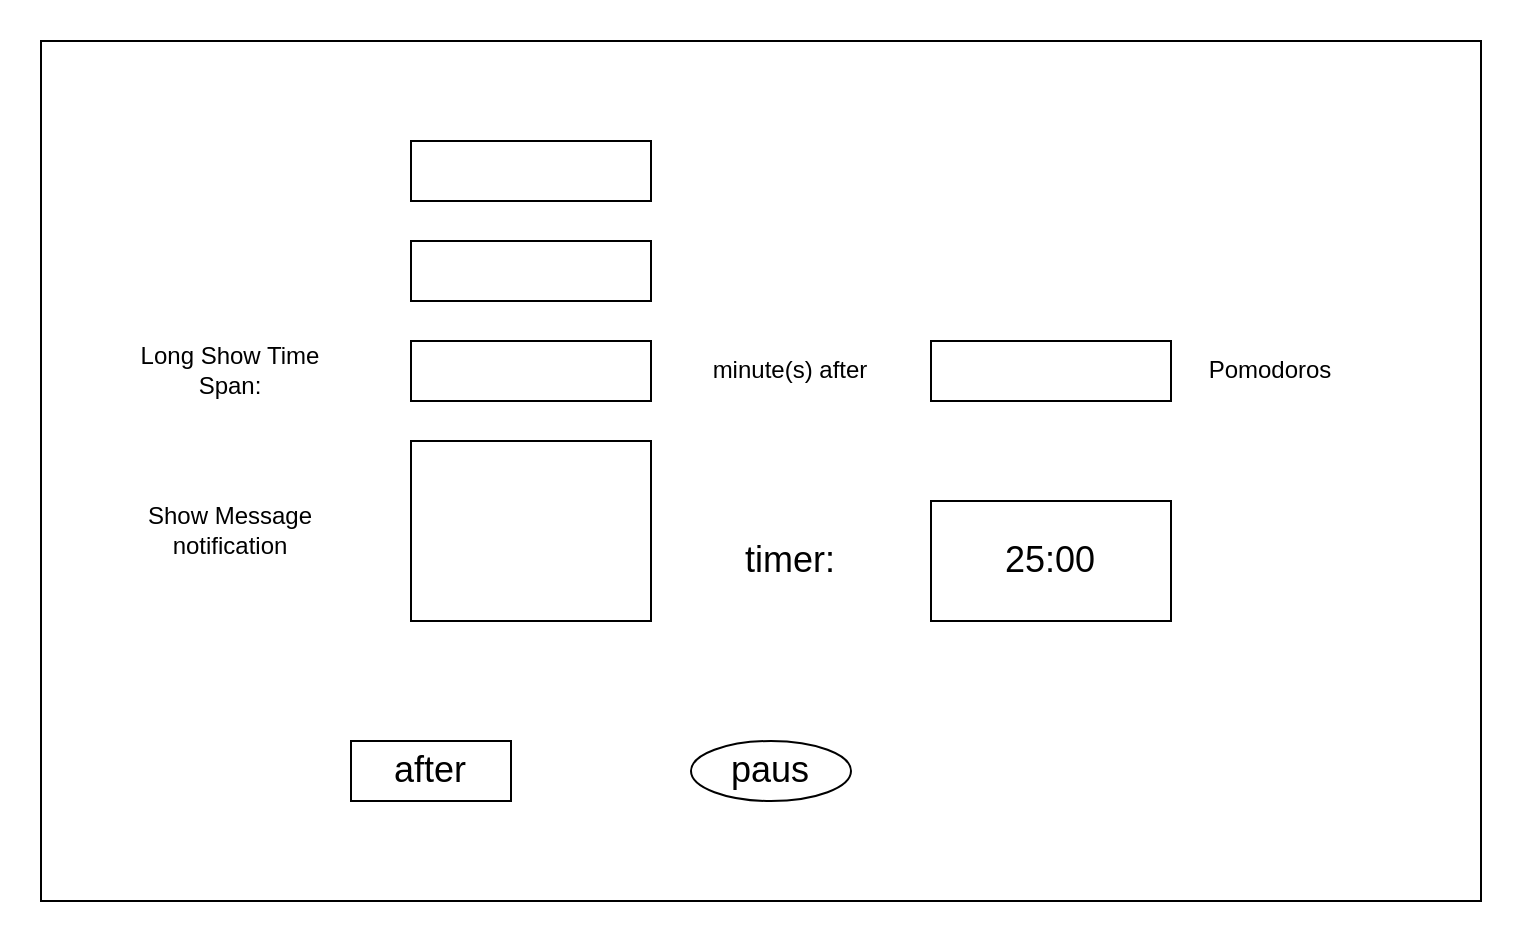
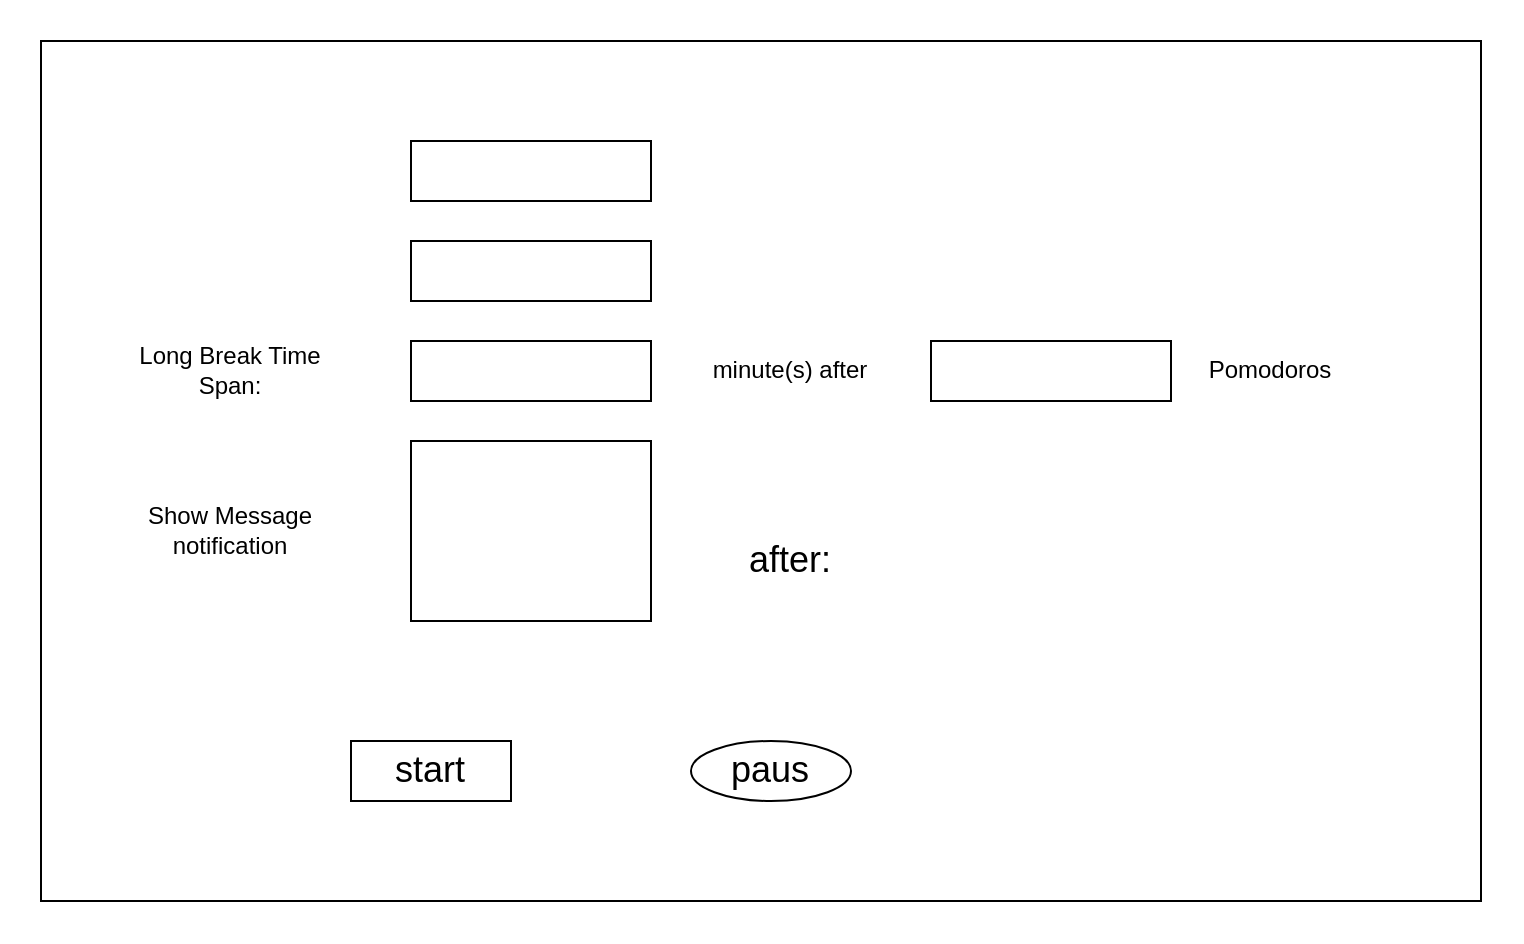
(231, 371) -> (231, 371)
(791, 561) -> (791, 561)
(1051, 561) -> none
(431, 771) -> (431, 771)
